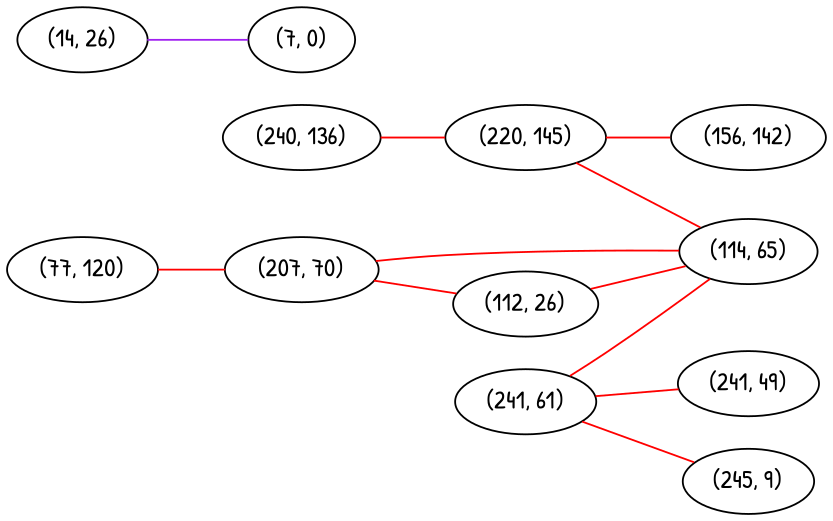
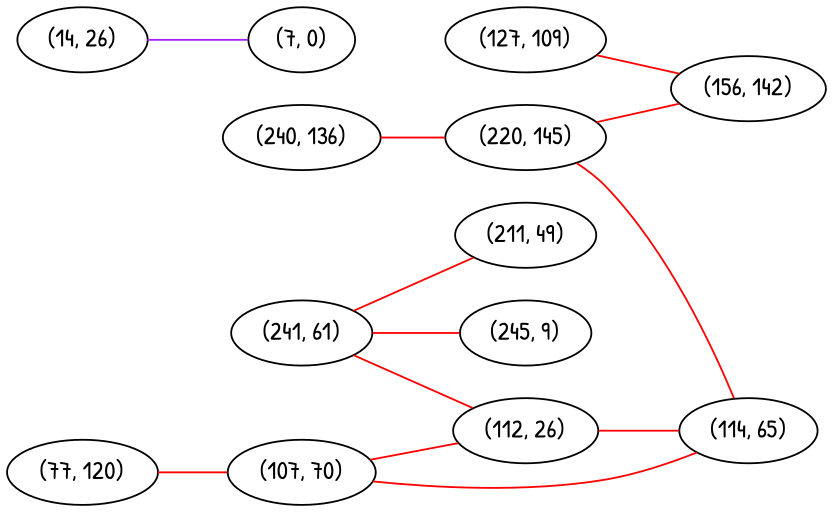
none -> (526, 40)
(302, 270) -> (302, 472)
(641, 329) -> (413, 382)
(748, 384) -> (526, 235)
